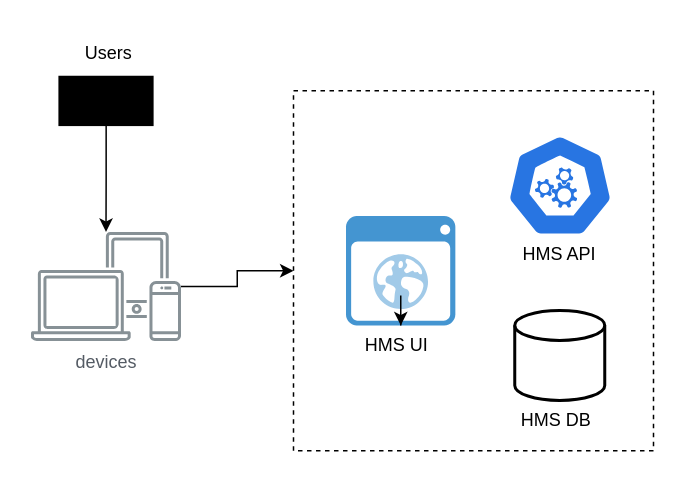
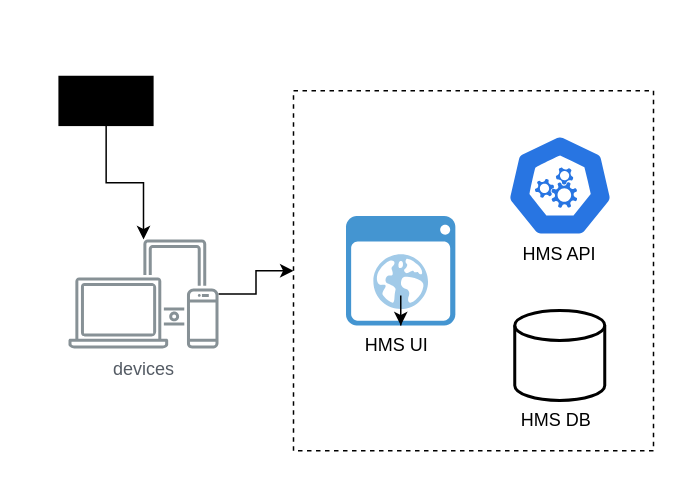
(108, 53) -> none
(106, 287) -> (143, 294)
